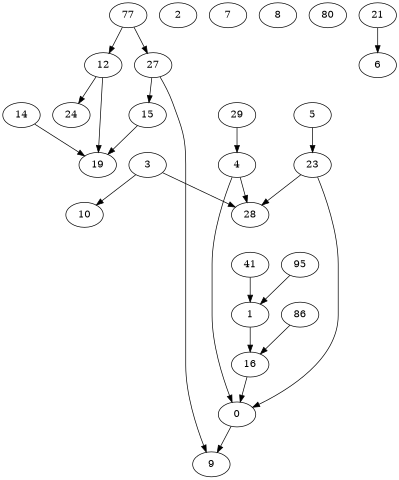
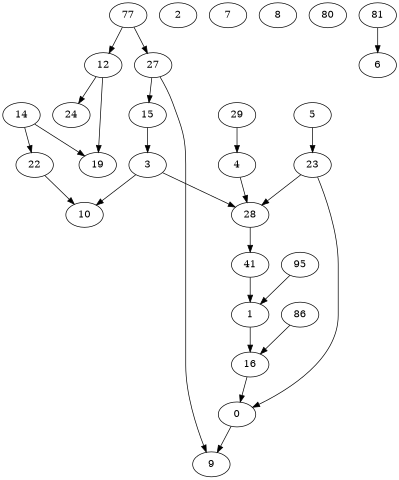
(378, 15) -> (378, 15)
(125, 138) -> (148, 137)
none -> (35, 165)
none -> (250, 236)
(212, 286) -> none
